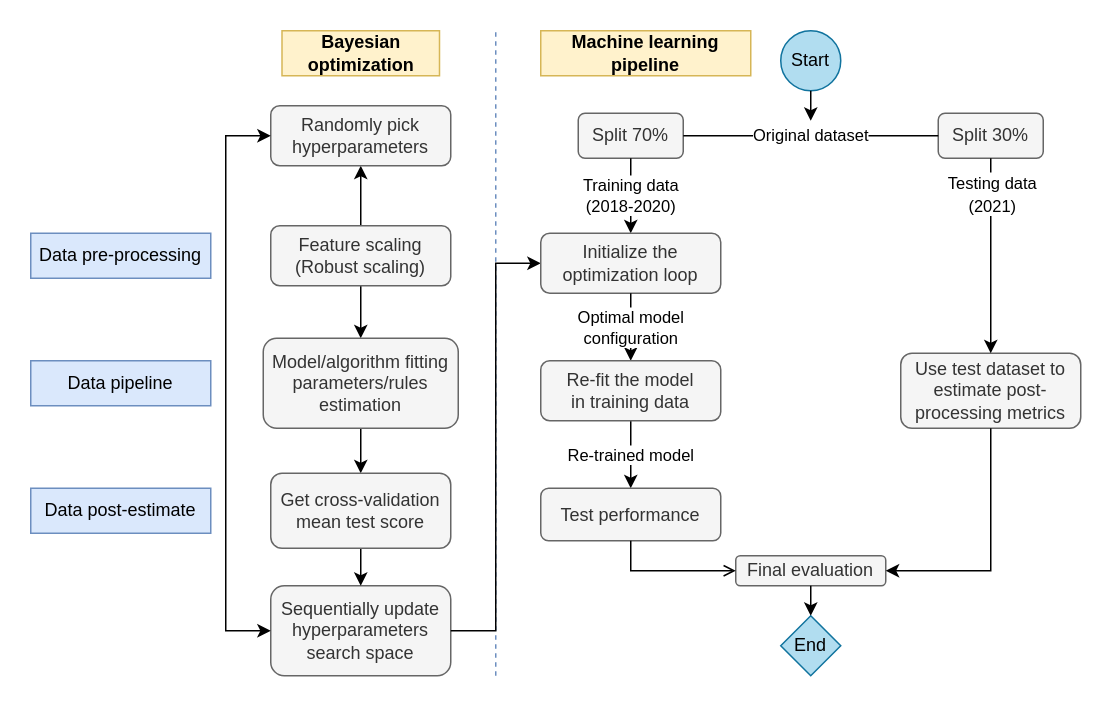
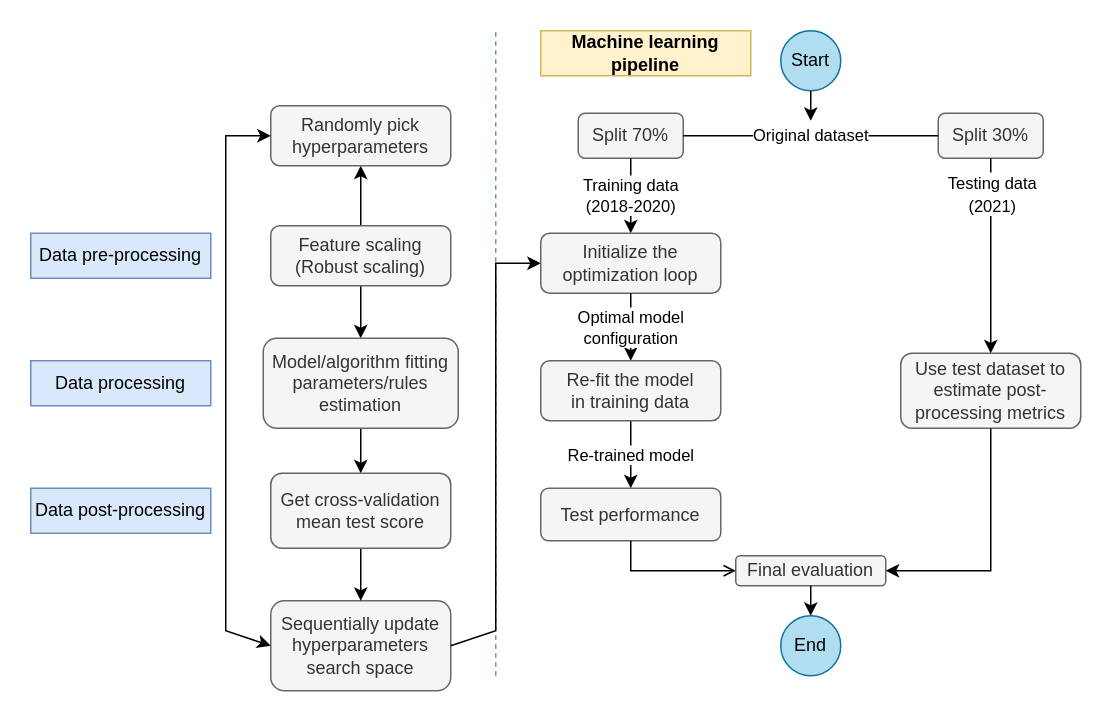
(361, 53) -> none
(121, 383) -> (121, 383)
(121, 511) -> (121, 511)
(361, 631) -> (361, 646)
(811, 646) -> (811, 646)
